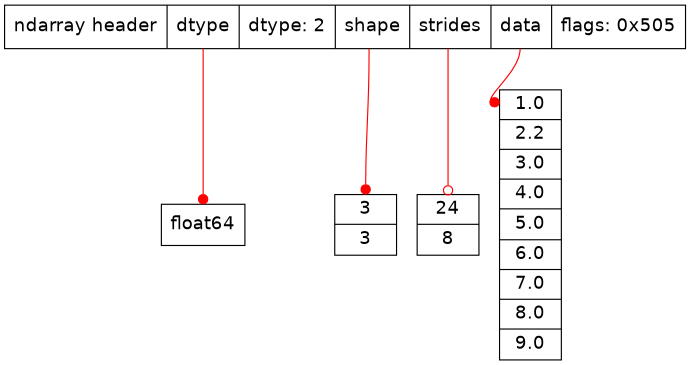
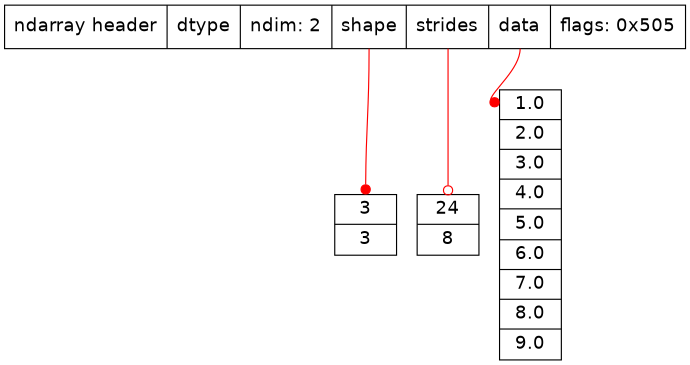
(287, 26) -> (286, 26)
(530, 133) -> (530, 133)
(203, 225) -> none
